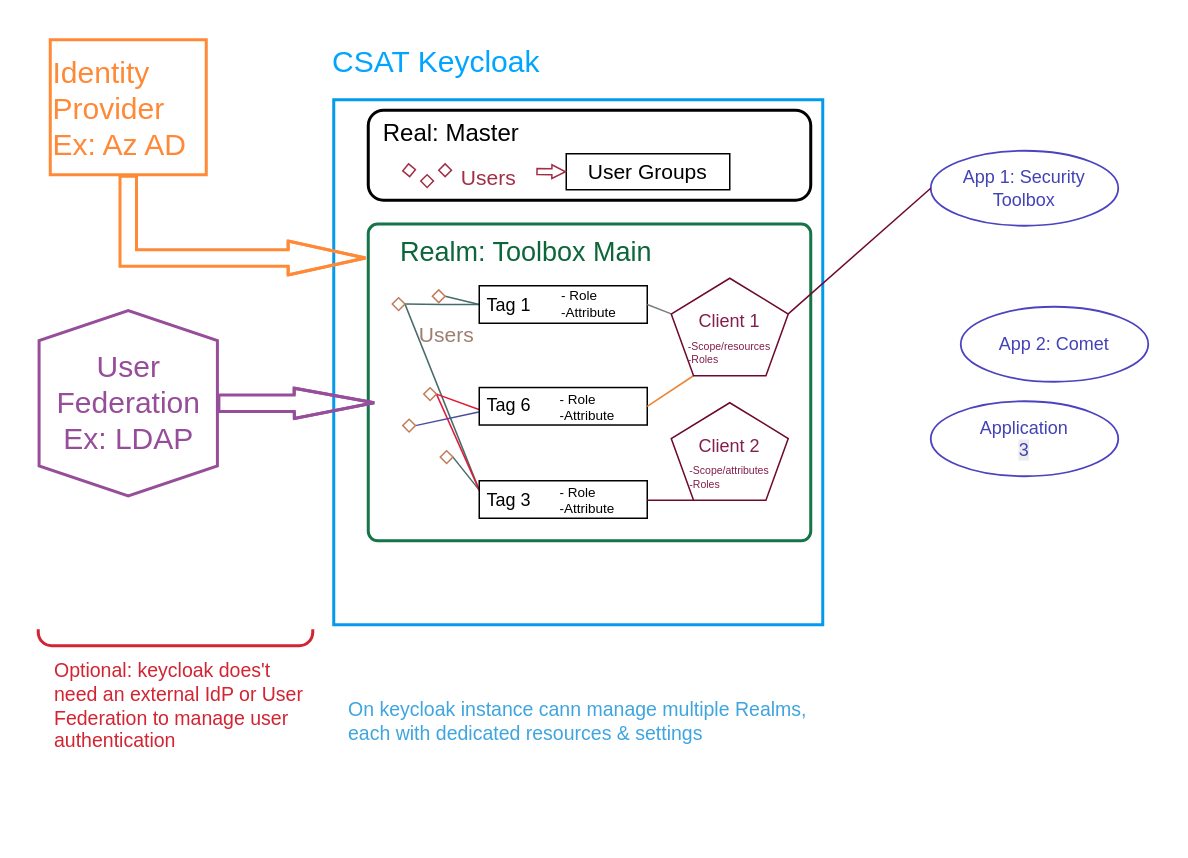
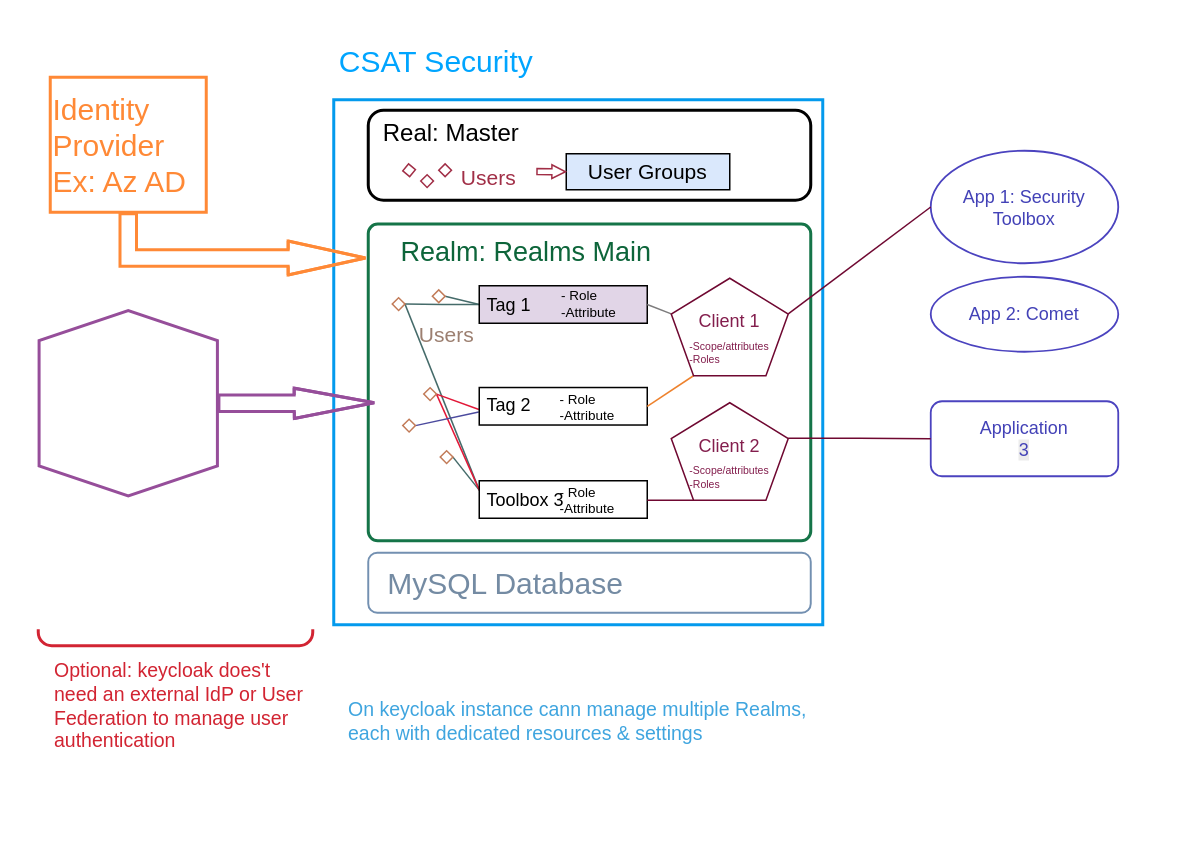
(437, 61) -> (437, 61)
(128, 107) -> (128, 145)
(648, 172) -> (648, 172)
(1025, 188) -> (1025, 207)
(527, 253) -> (527, 253)
(563, 305) -> (563, 305)
(730, 328) -> (730, 328)
(1055, 344) -> (1025, 314)
(128, 402) -> none
(505, 406) -> (505, 406)
none -> (860, 438)
(1025, 439) -> (1025, 439)
(505, 500) -> (523, 500)
none -> (590, 583)
